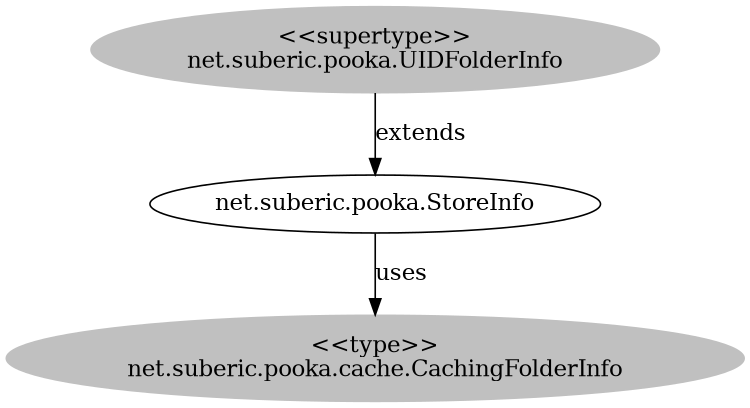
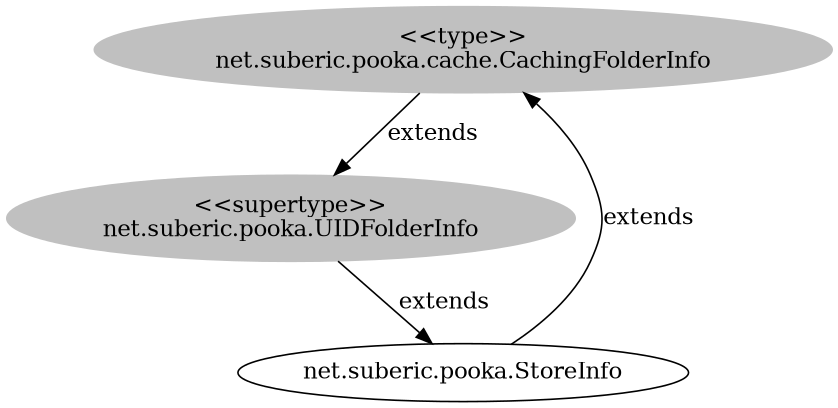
none -> (383, 128)
(402, 274) -> (649, 218)
